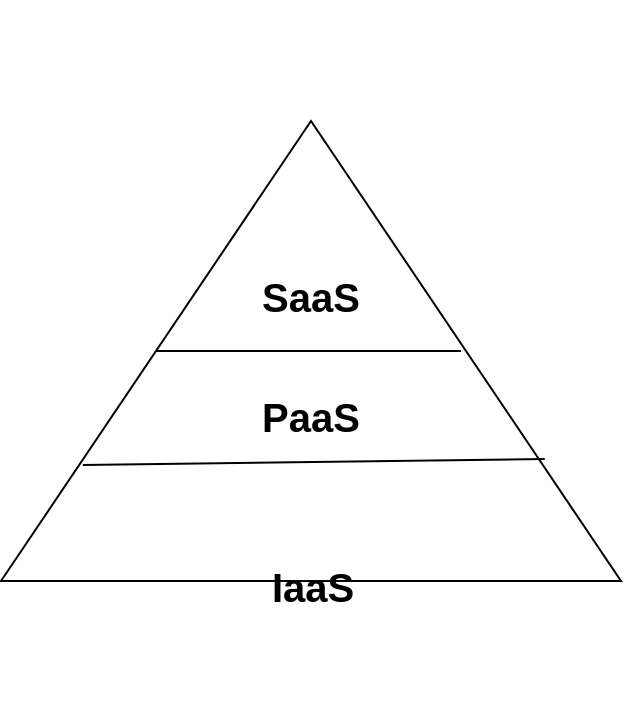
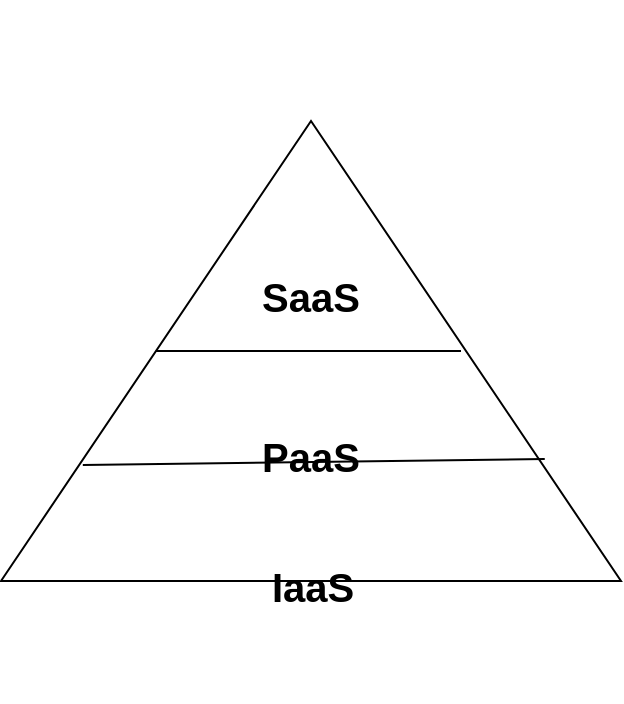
(311, 407) -> (311, 447)
